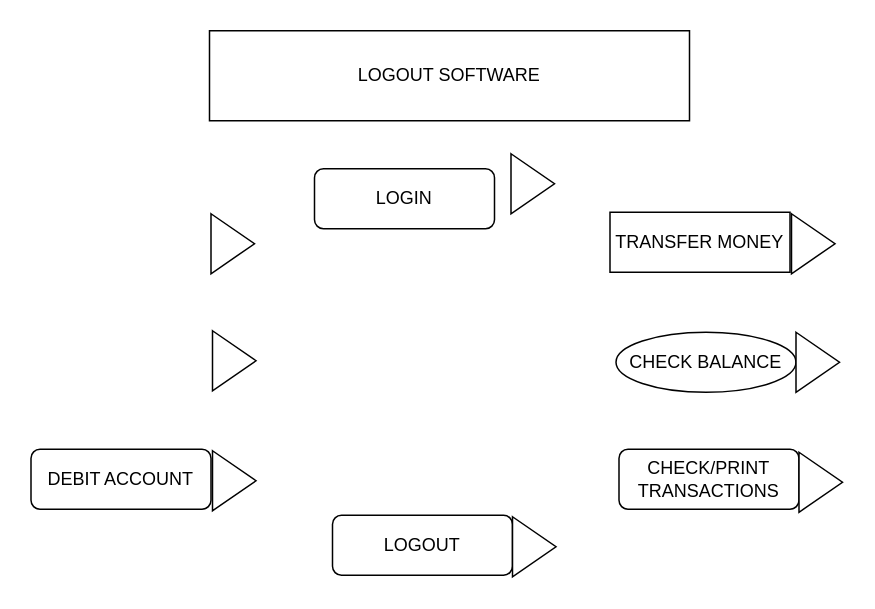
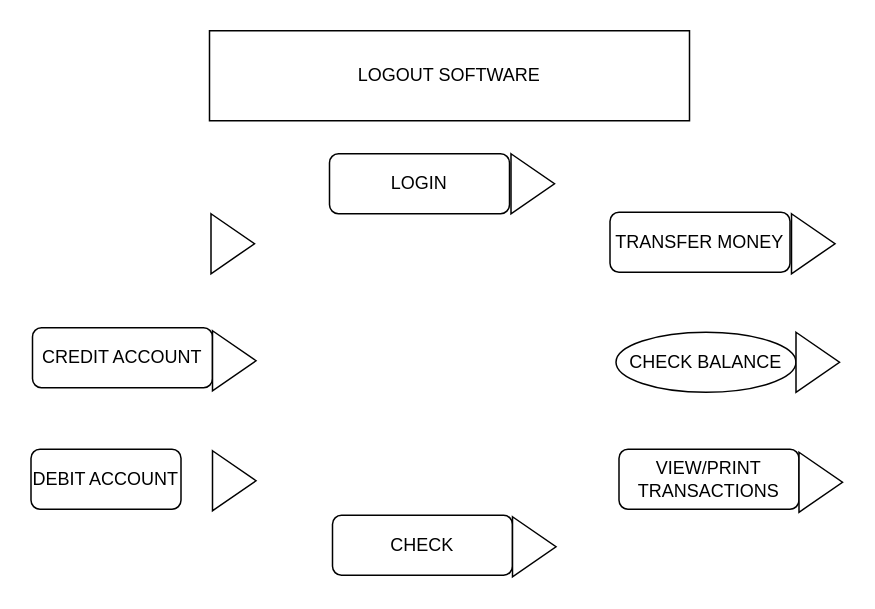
(404, 199) -> (419, 184)
(700, 242) -> (700, 242)
none -> (122, 358)
(121, 479) -> (106, 479)
(709, 479) -> (709, 479)
(422, 545) -> (422, 545)
